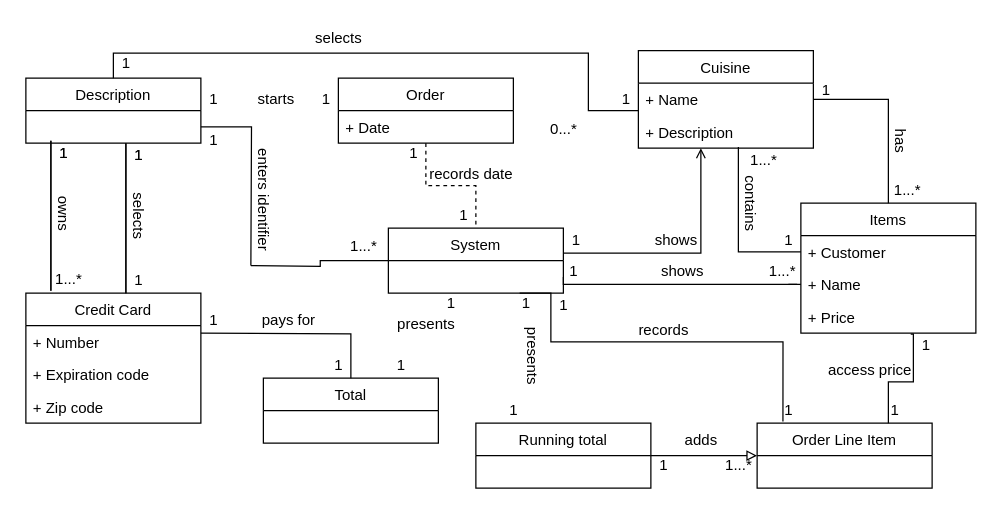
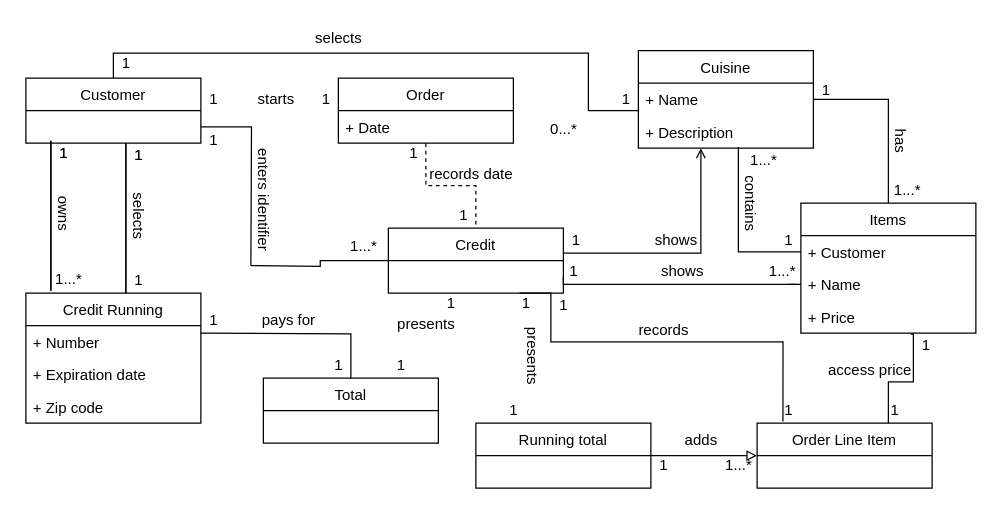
(113, 95) -> (113, 95)
(475, 245) -> (475, 245)
(113, 310) -> (113, 310)
(96, 375) -> (96, 375)
